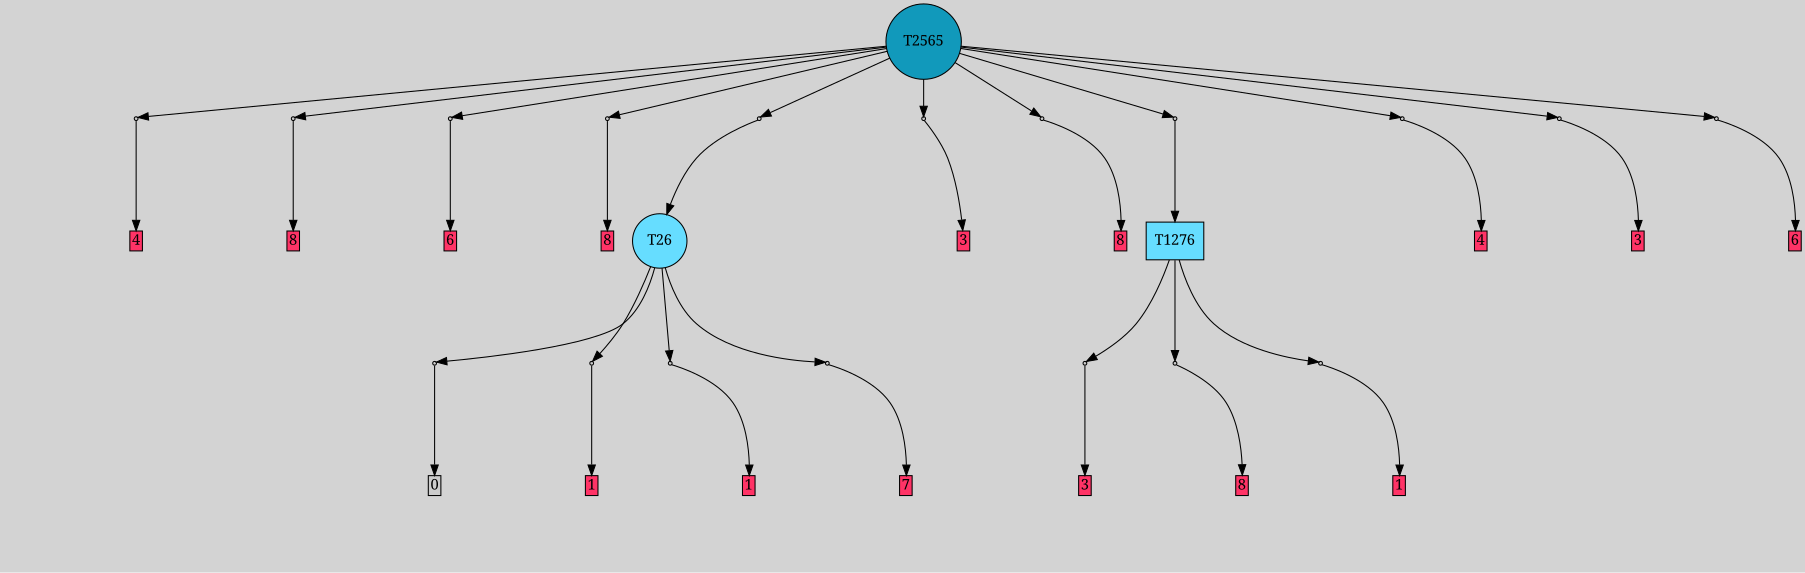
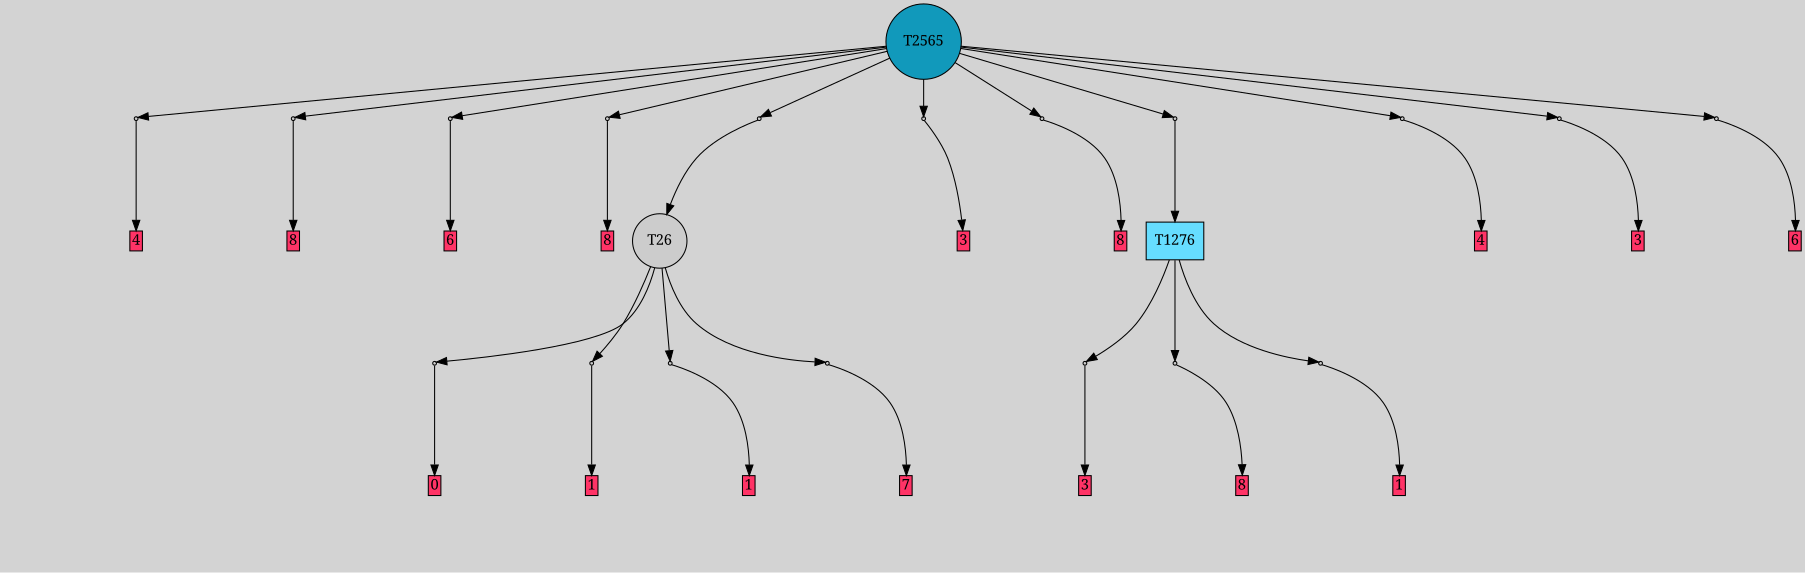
(660, 241) -> (660, 241)
(435, 486) -> (435, 486)
